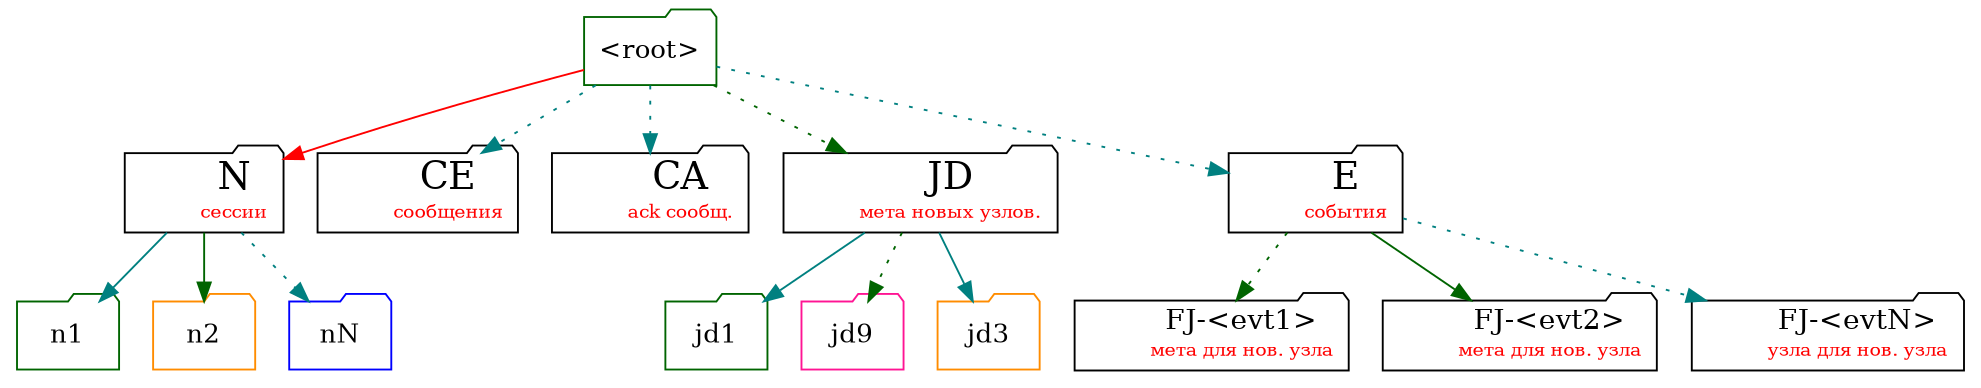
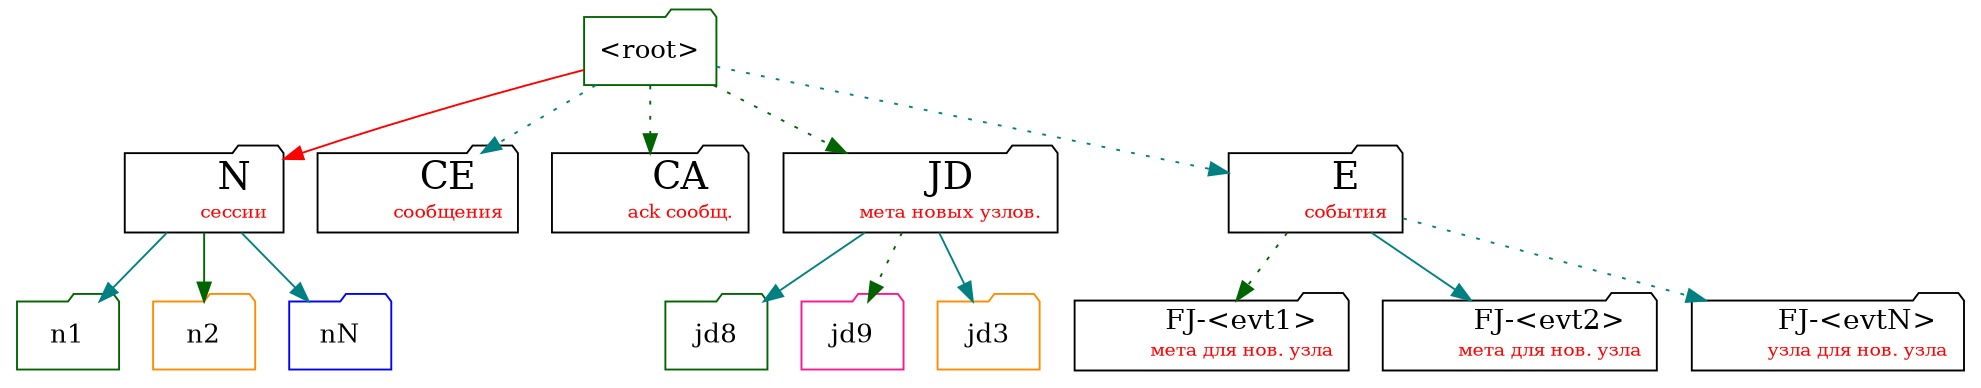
(650, 110) -> (650, 110)
(268, 260) -> (268, 260)
(1413, 261) -> (1413, 261)
(716, 336) -> (716, 336)
